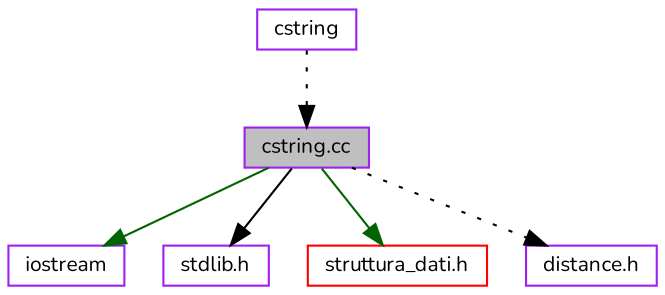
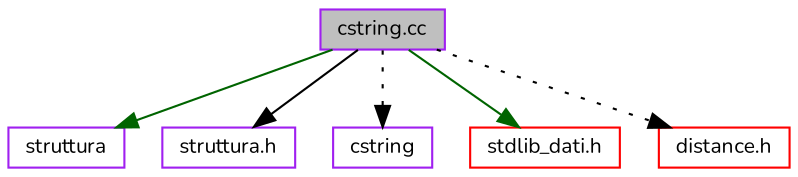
(307, 78) -> (383, 78)
(66, 266) -> (66, 148)
(216, 266) -> (229, 148)
(397, 266) -> (545, 148)
(591, 266) -> (724, 148)
